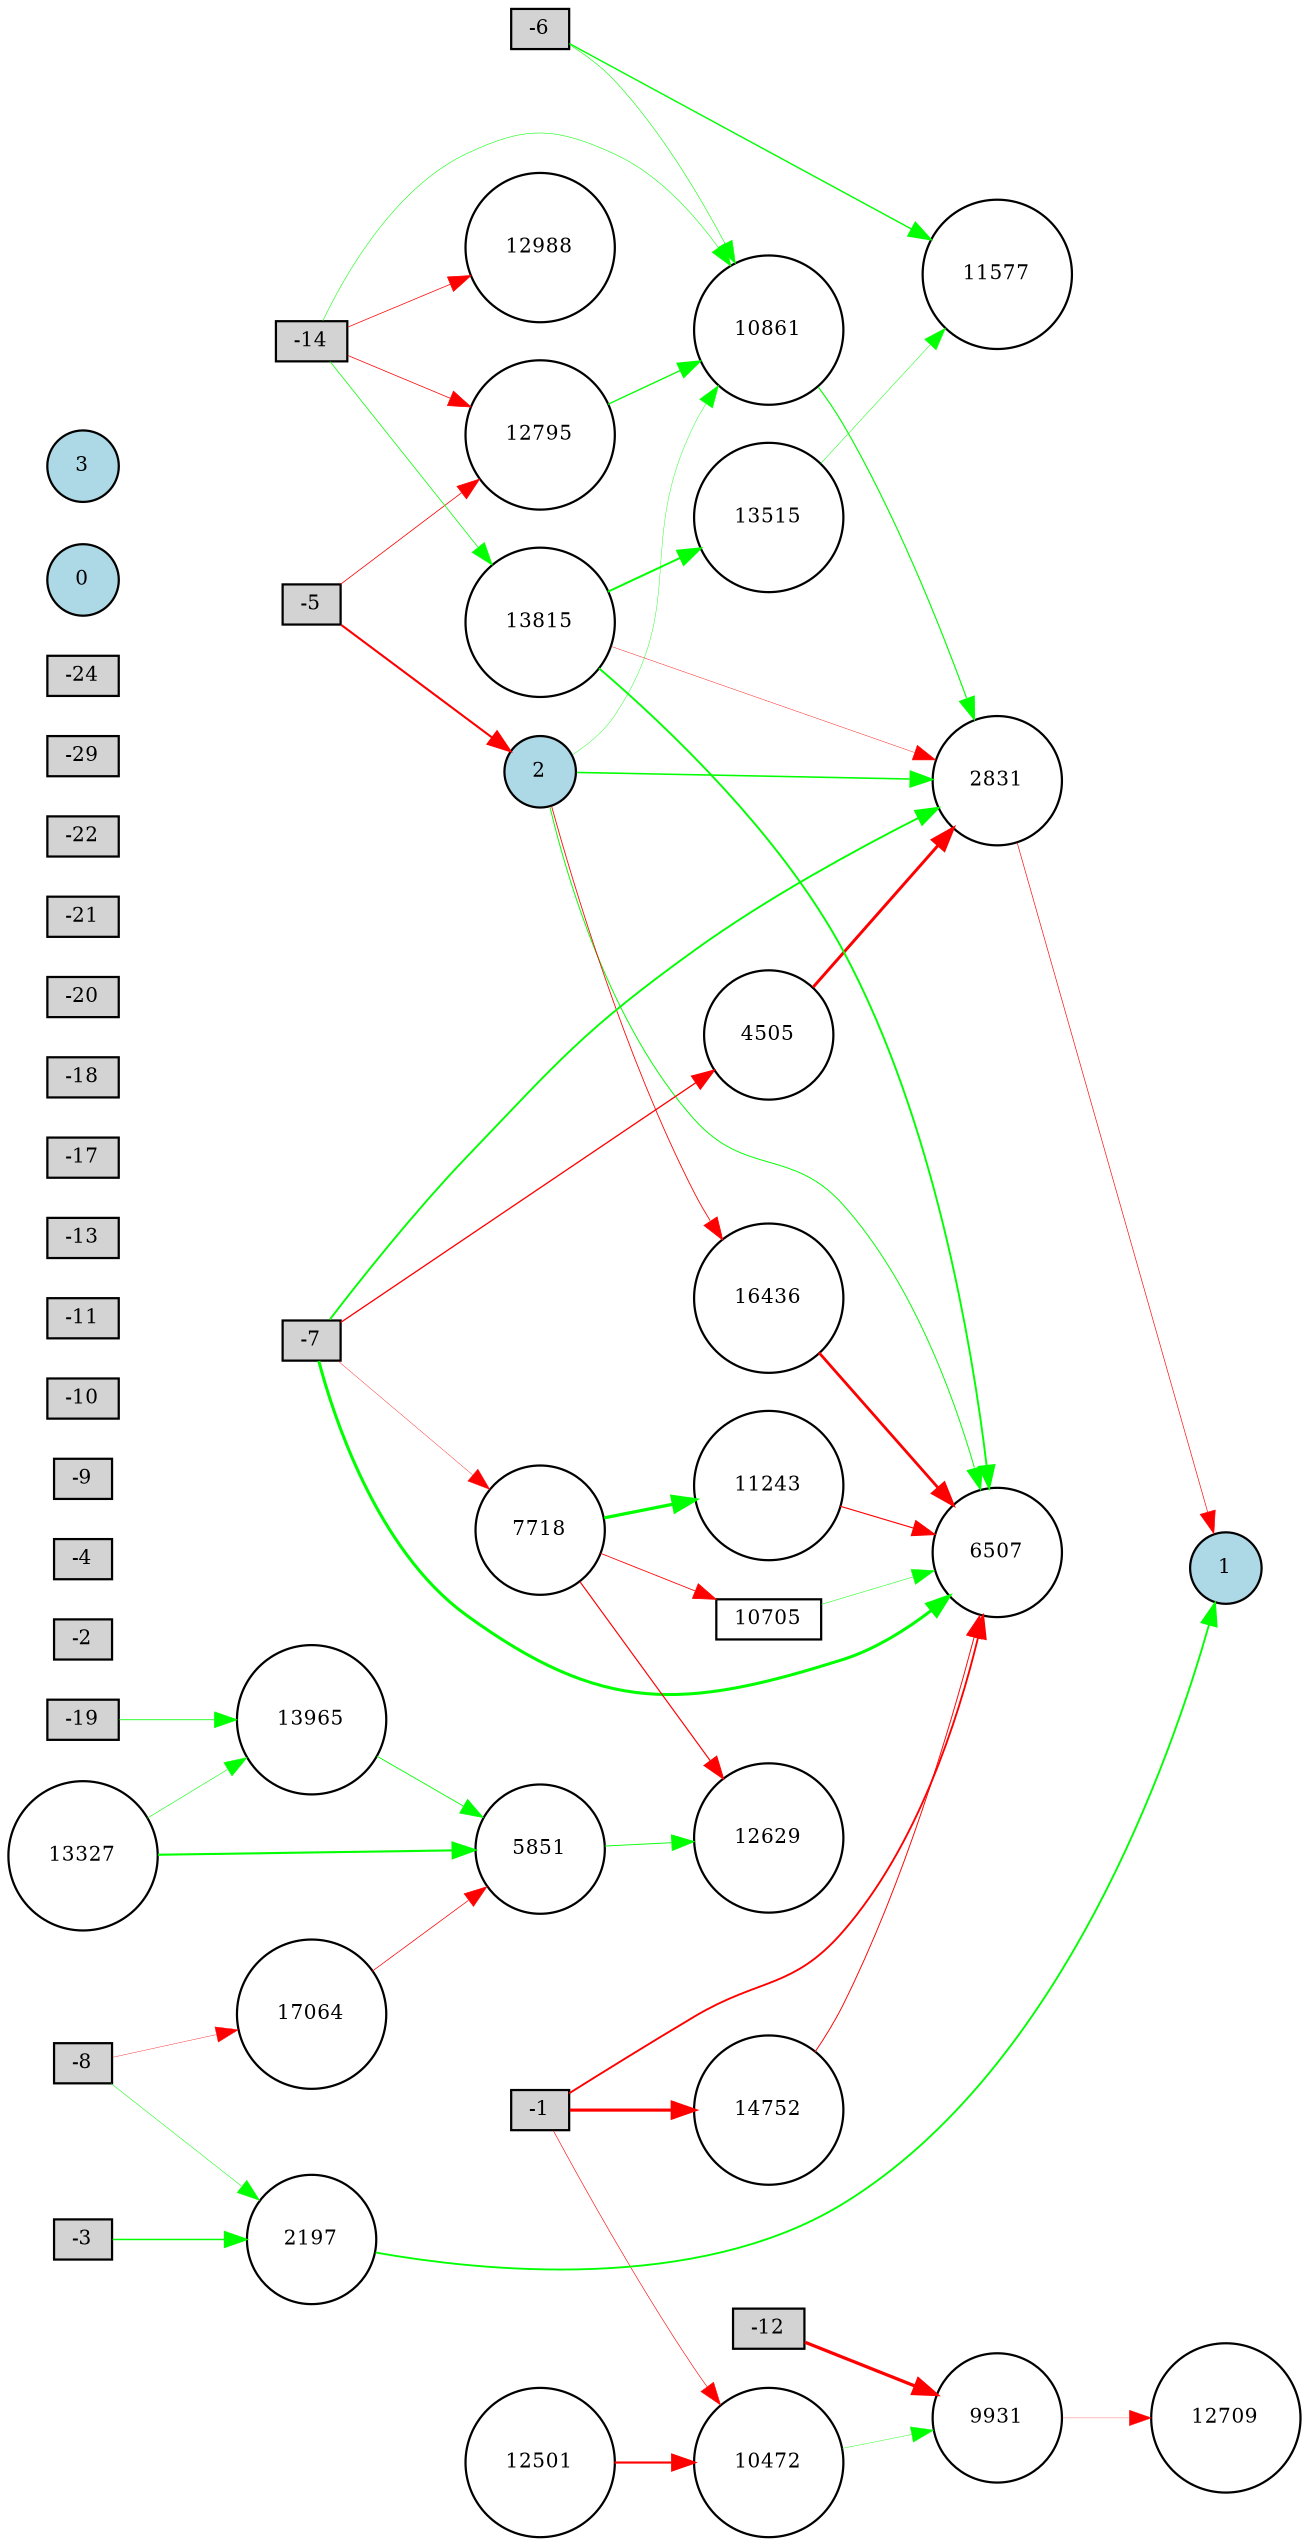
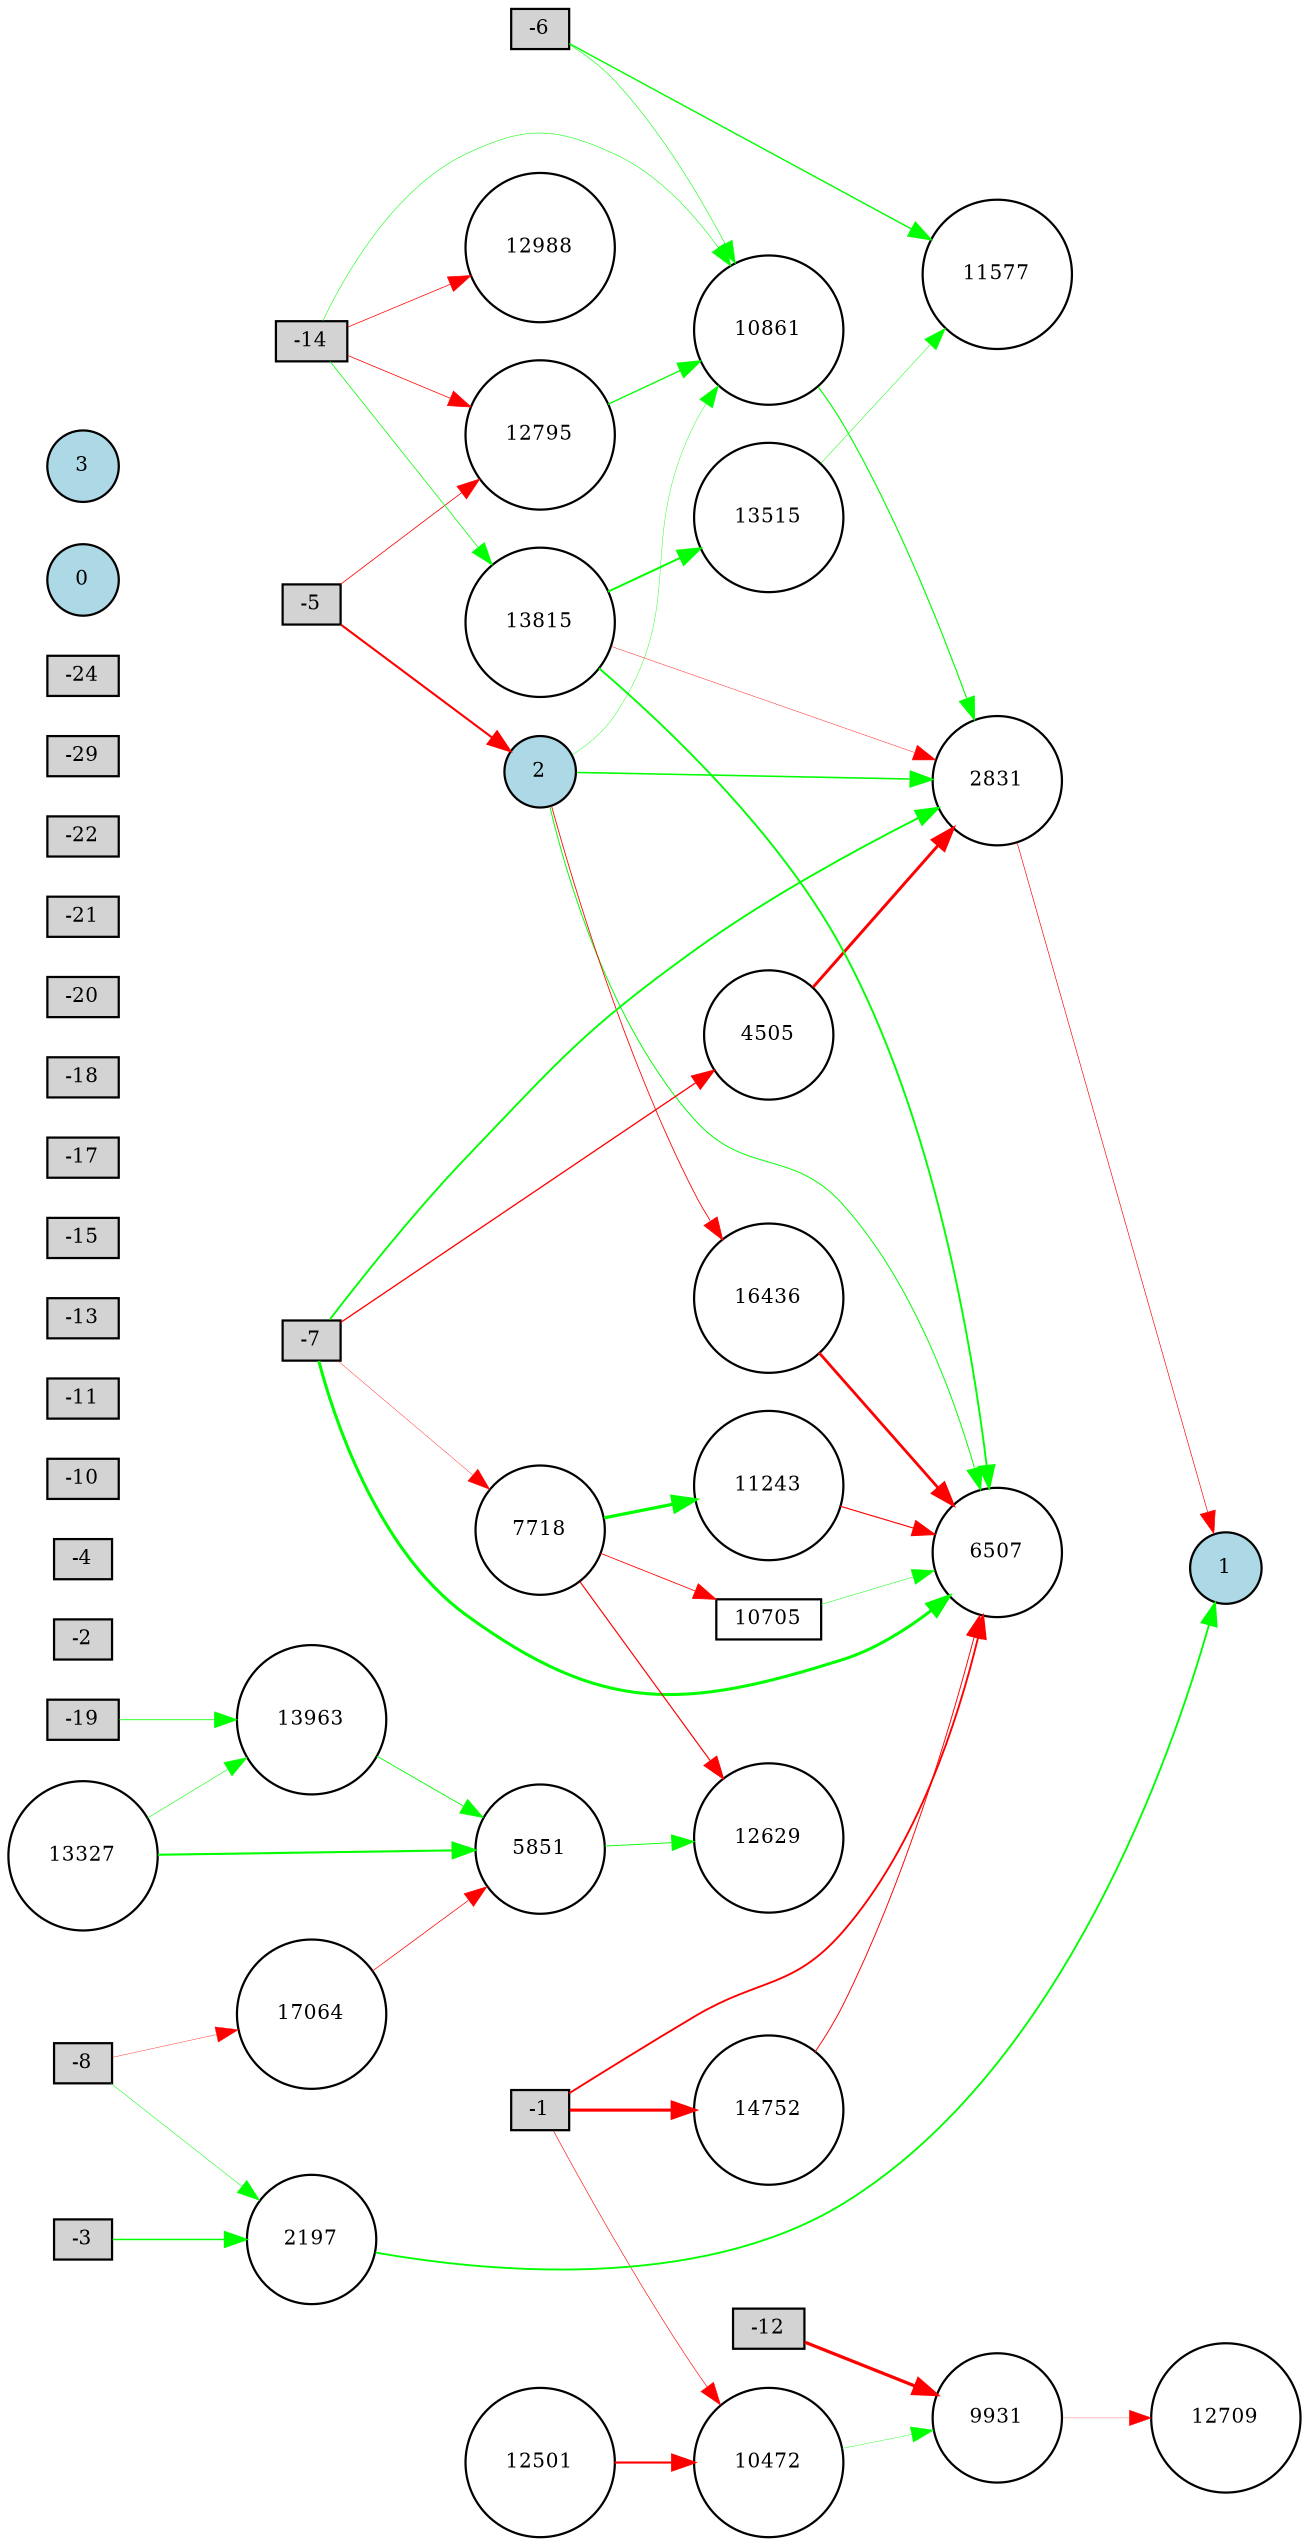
none -> (83, 1238)
(83, 1479) -> none
(312, 1720) -> (312, 1720)
